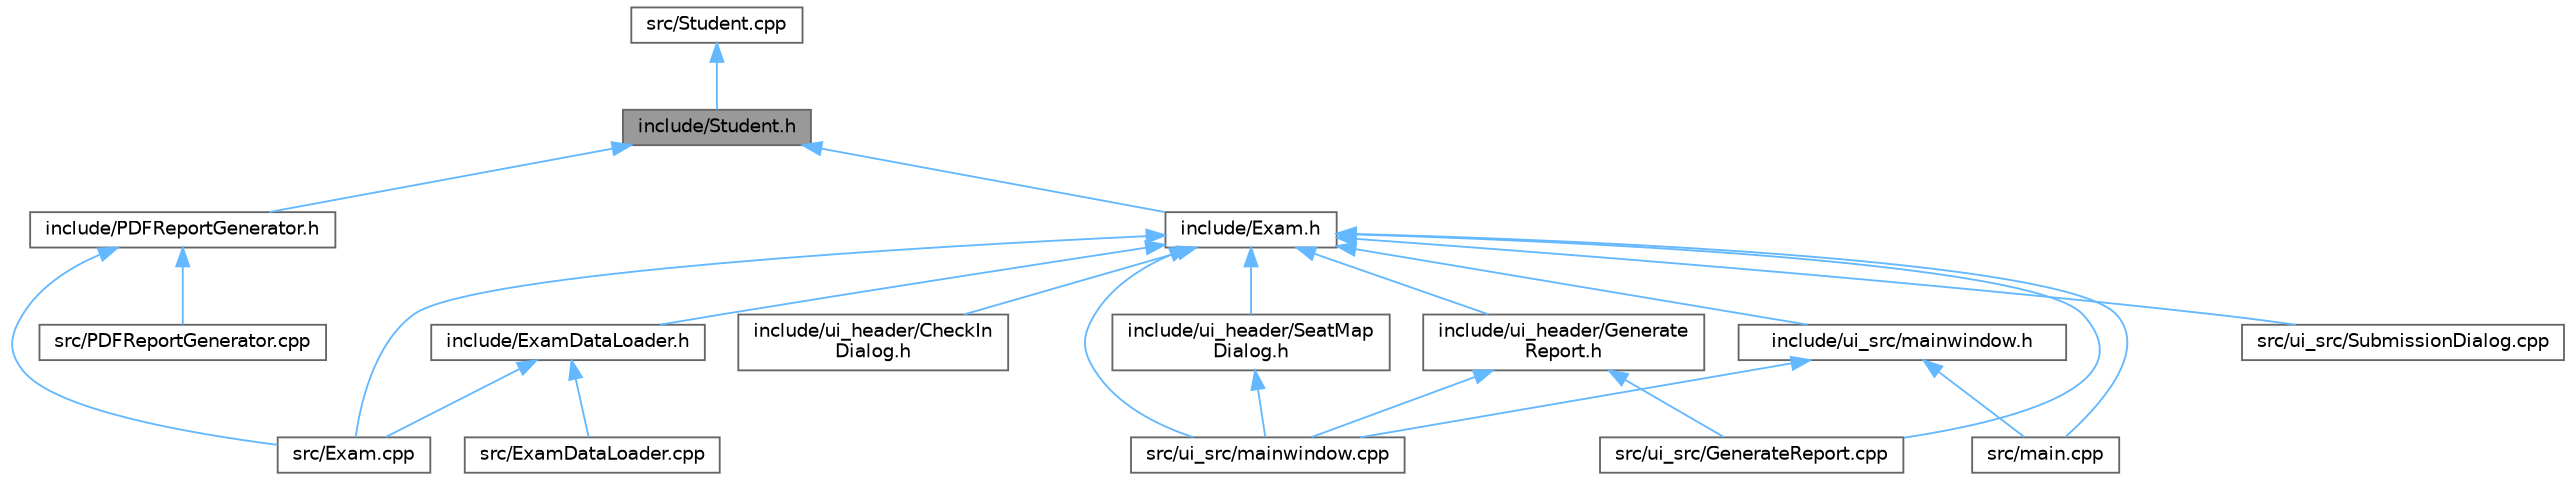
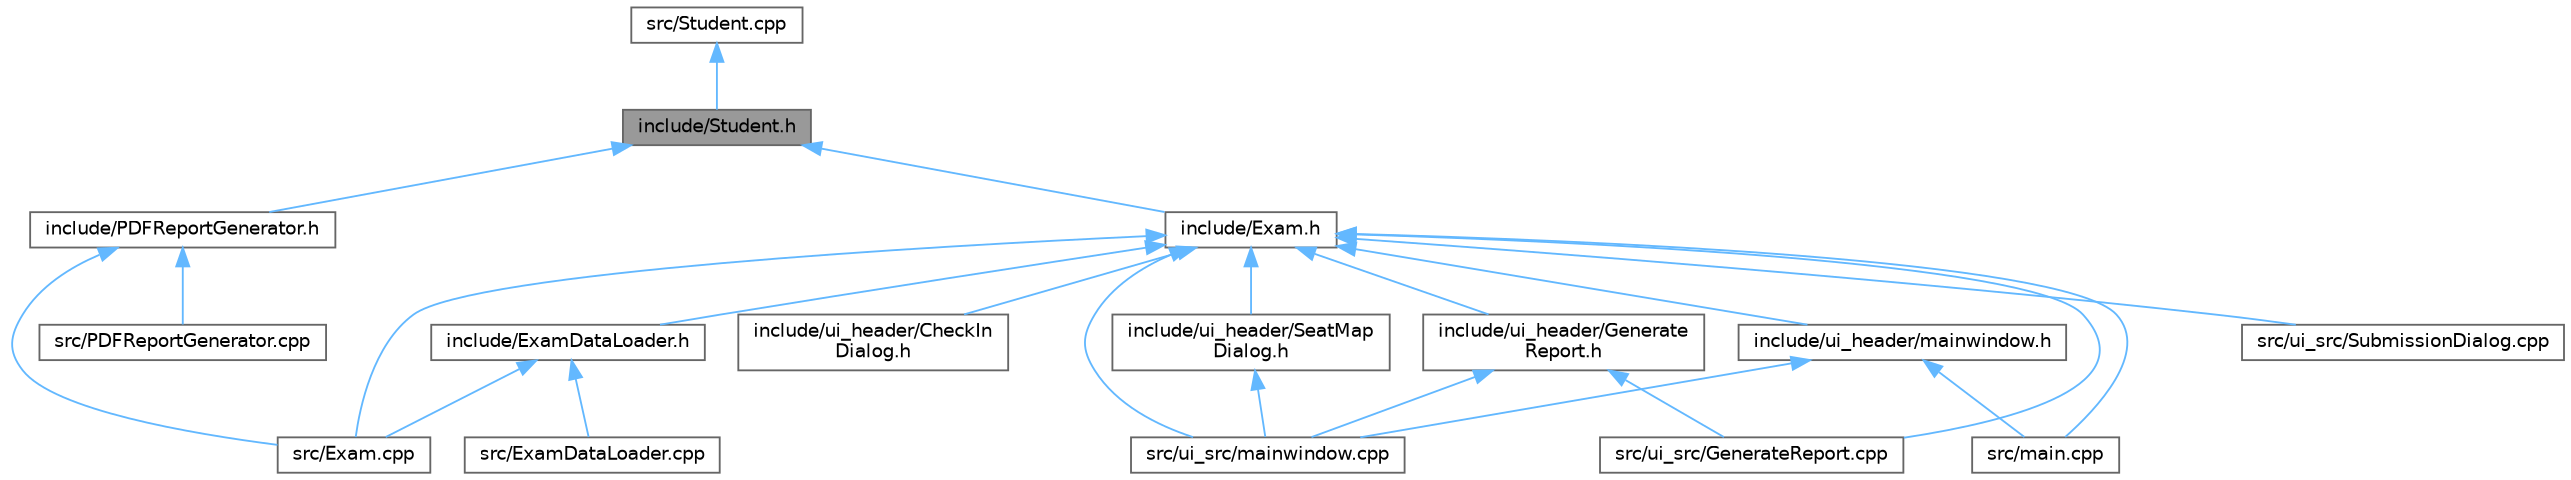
(1902, 342) -> (1902, 342)
